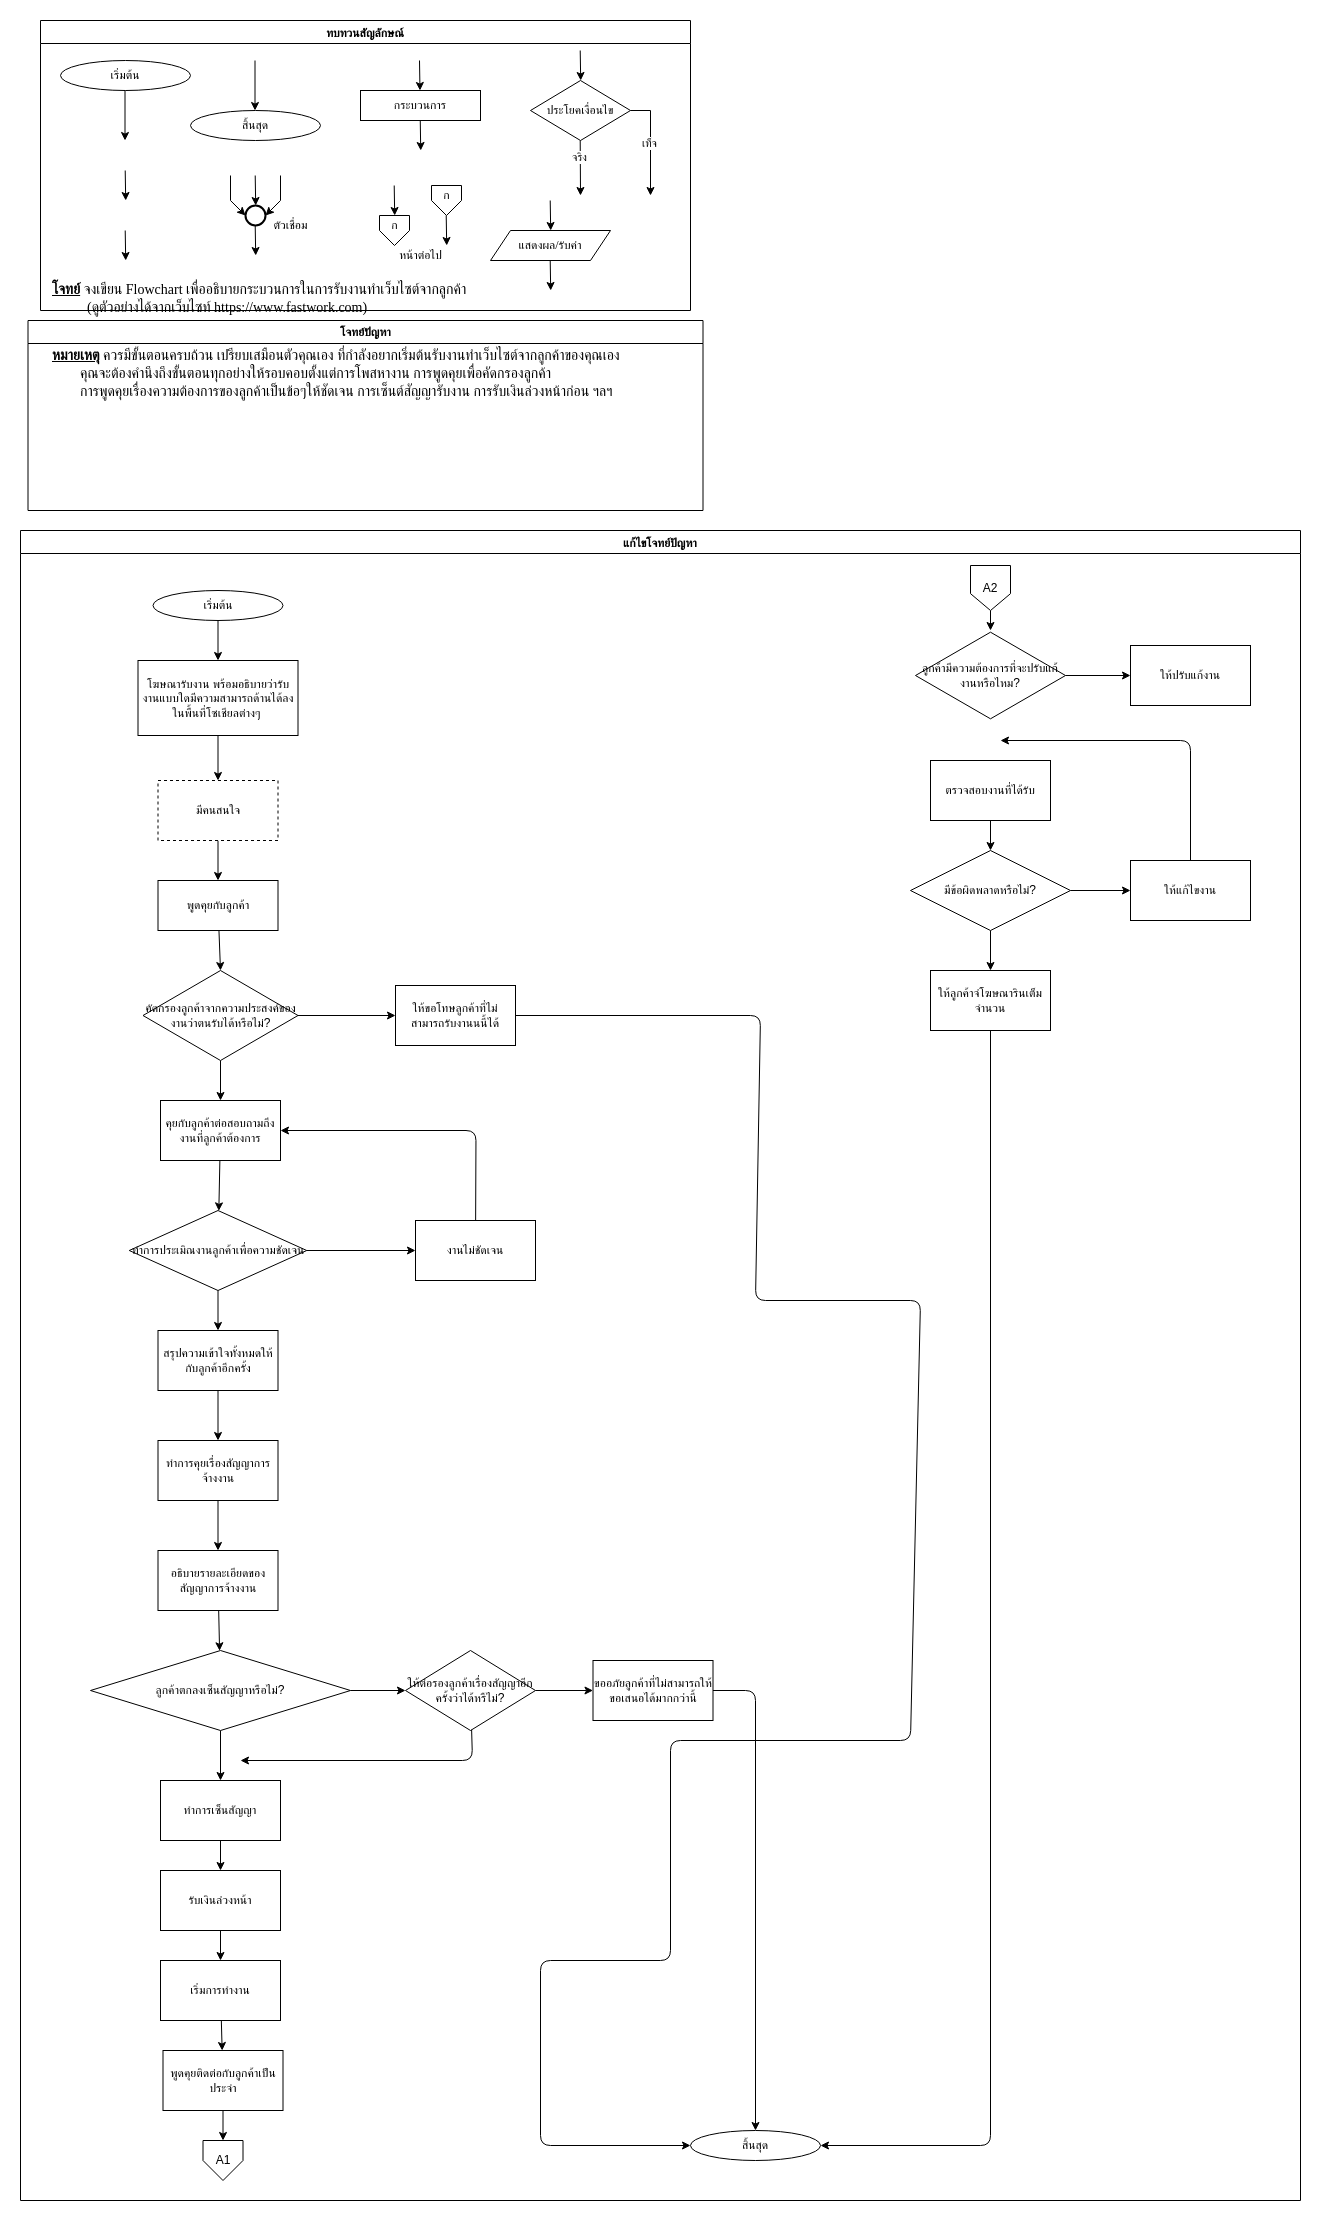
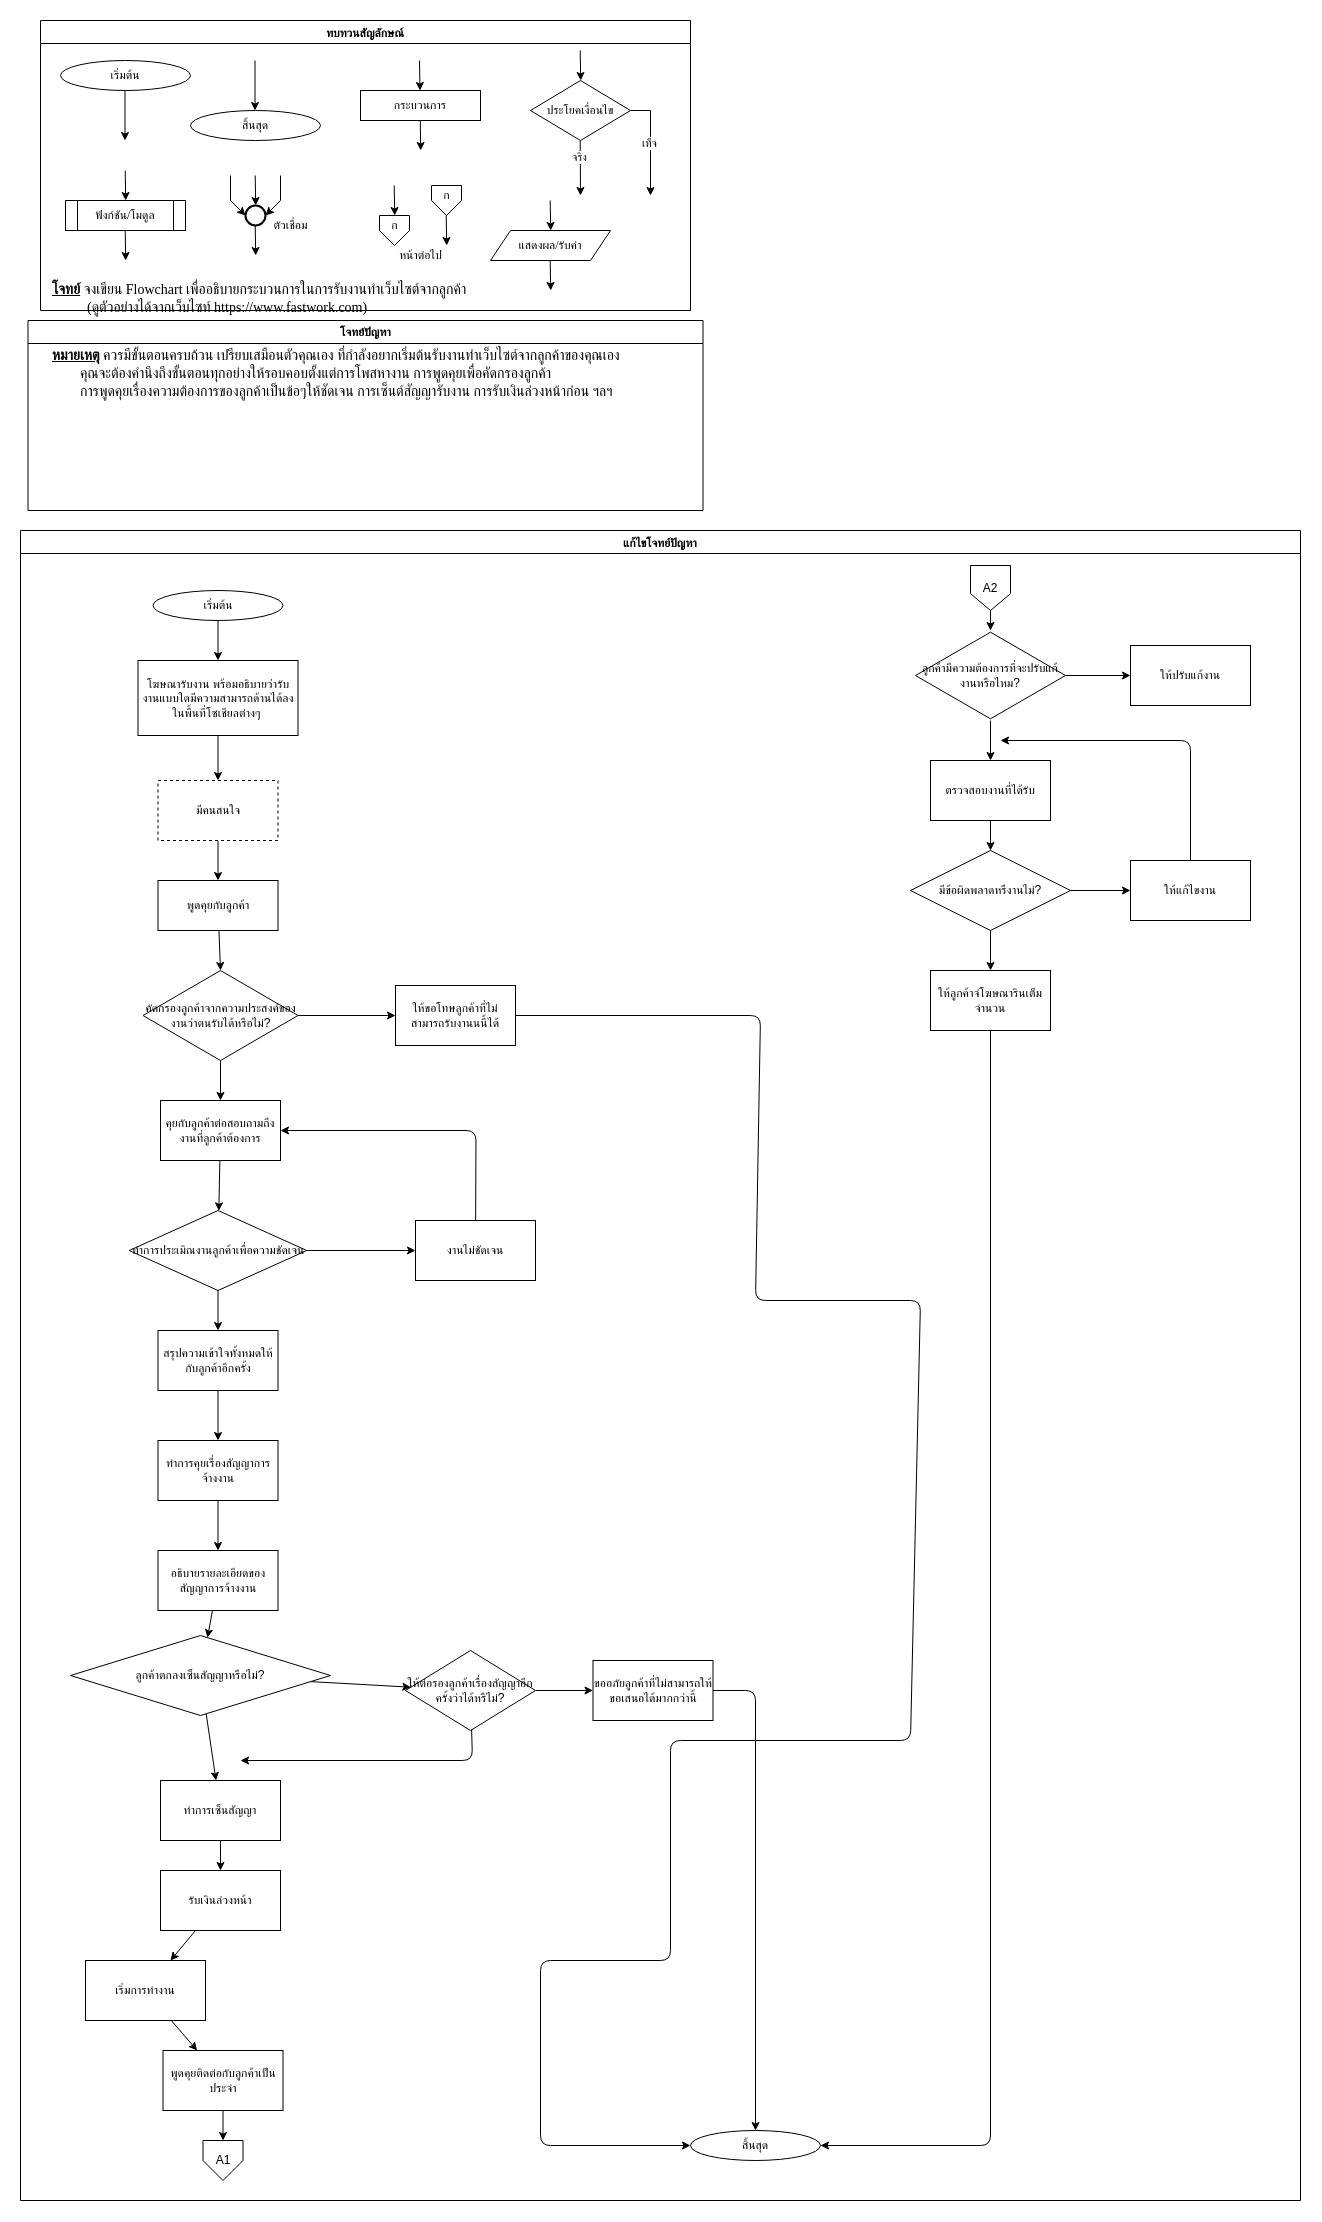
none -> (126, 216)
none -> (991, 737)
(991, 891) -> (991, 891)
(221, 1691) -> (201, 1676)
(221, 1991) -> (146, 1991)
